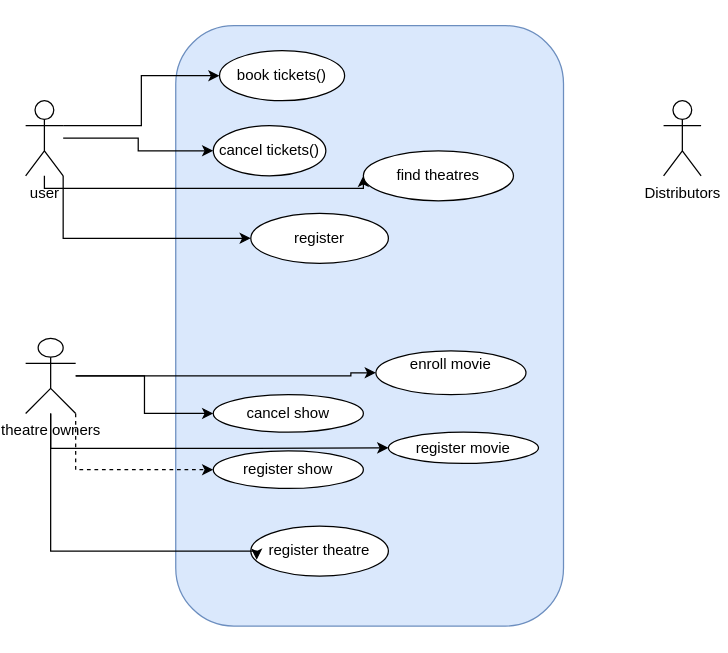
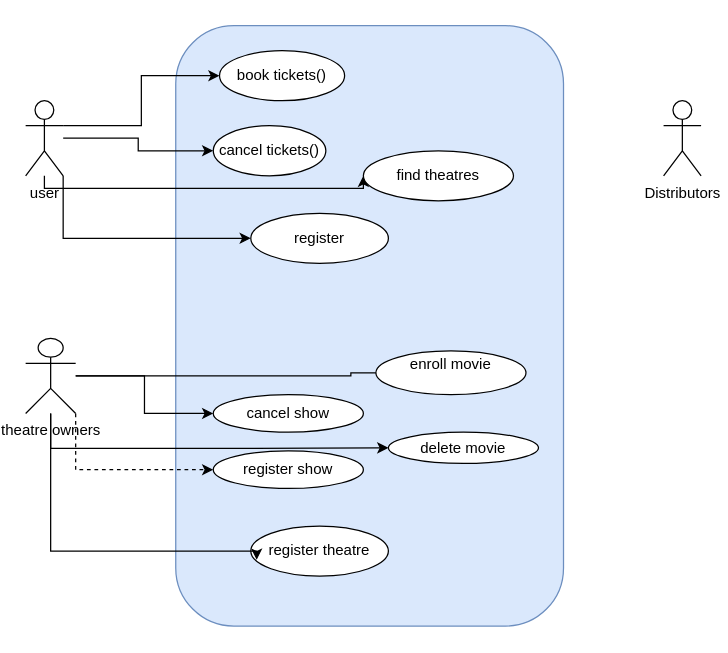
(366, 373) -> (369, 373)
(463, 448) -> (463, 448)
